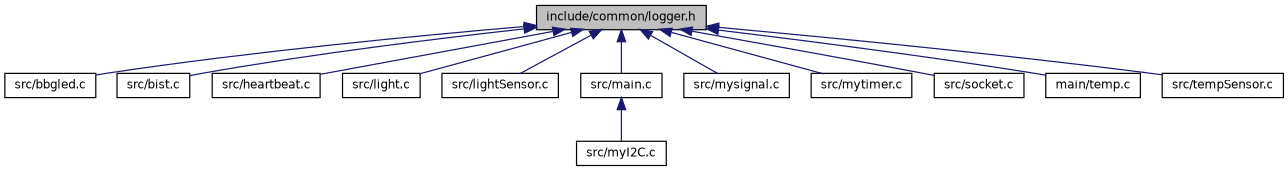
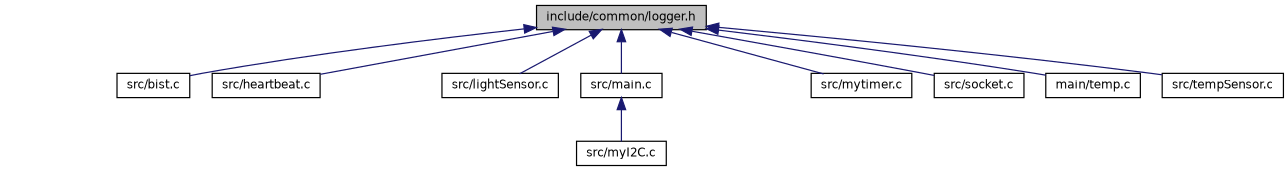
(50, 85) -> none
(381, 85) -> none
(737, 85) -> none
